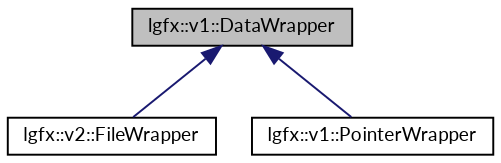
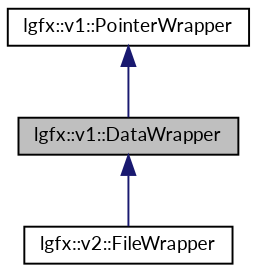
(315, 88) -> (128, 92)
